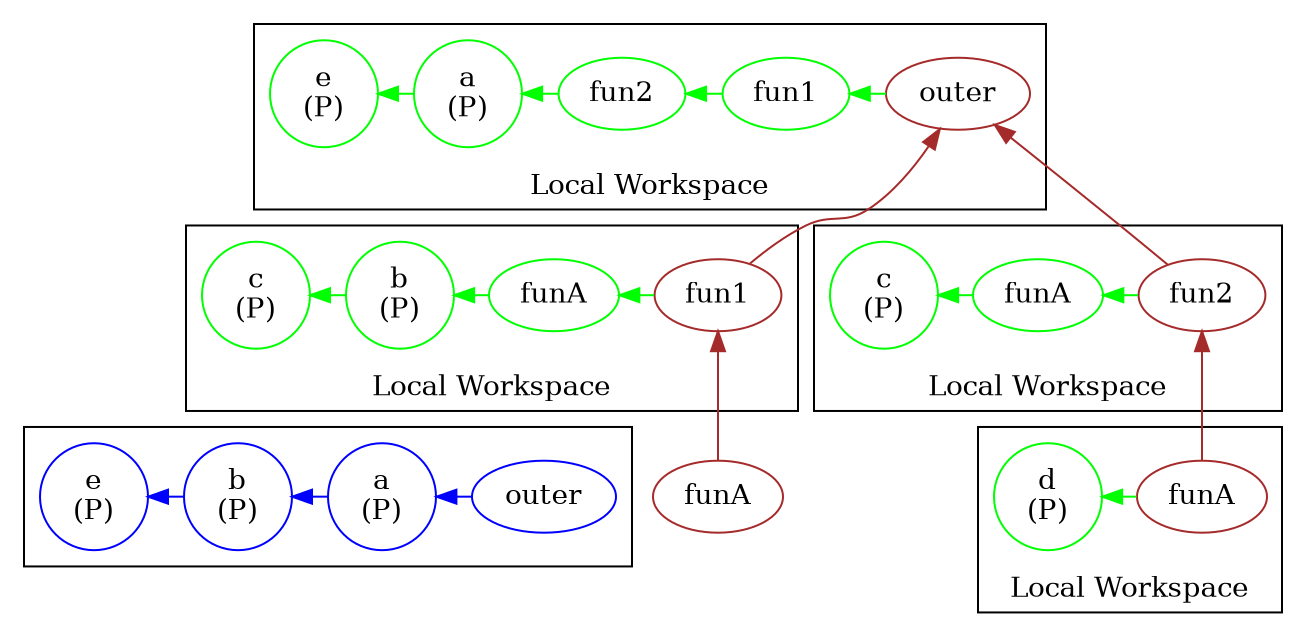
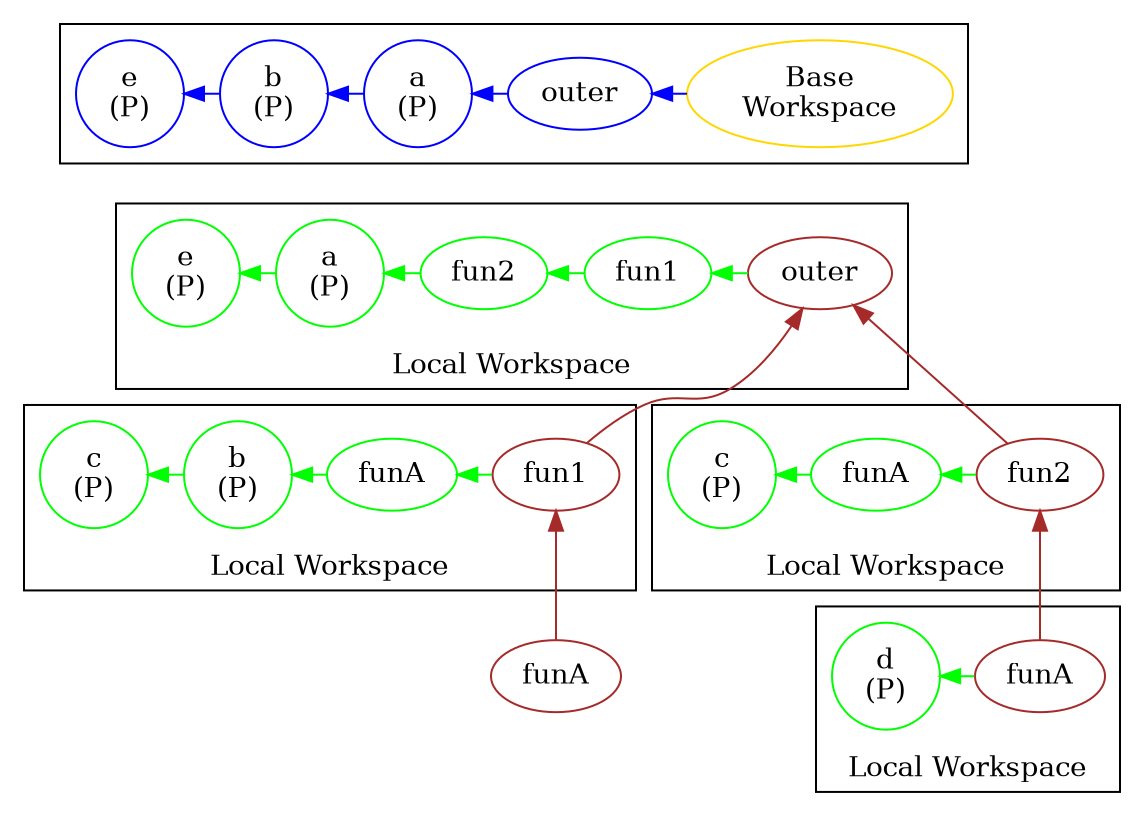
none -> (820, 94)
